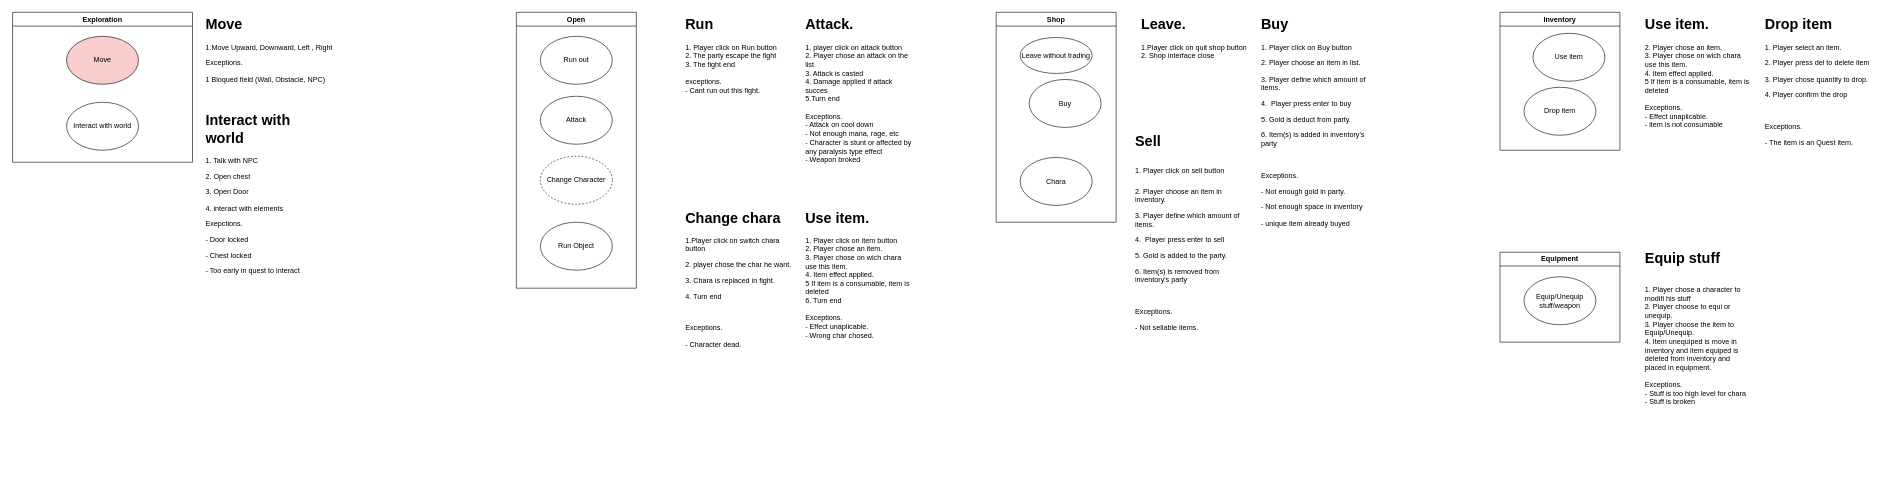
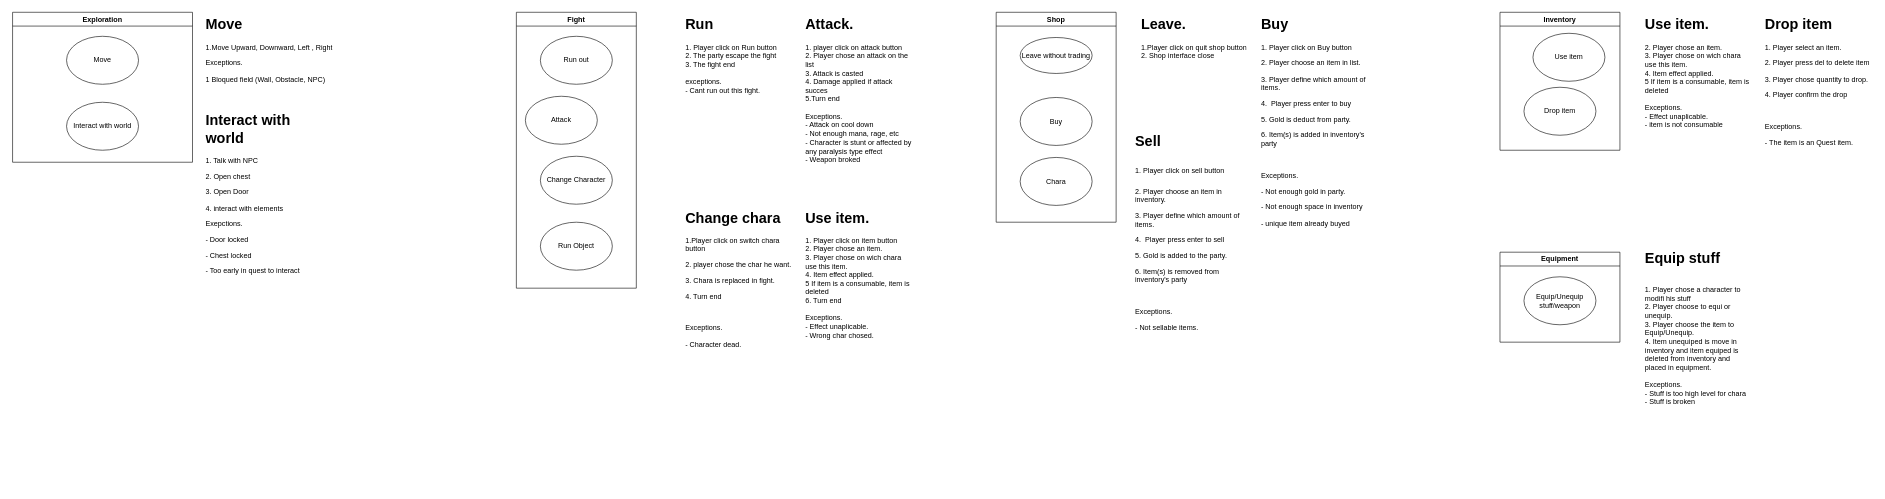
(576, 20) -> (576, 20)
(102, 60) -> (102, 60)
(1065, 104) -> (1056, 122)
(576, 120) -> (561, 120)
(576, 180) -> (576, 180)
